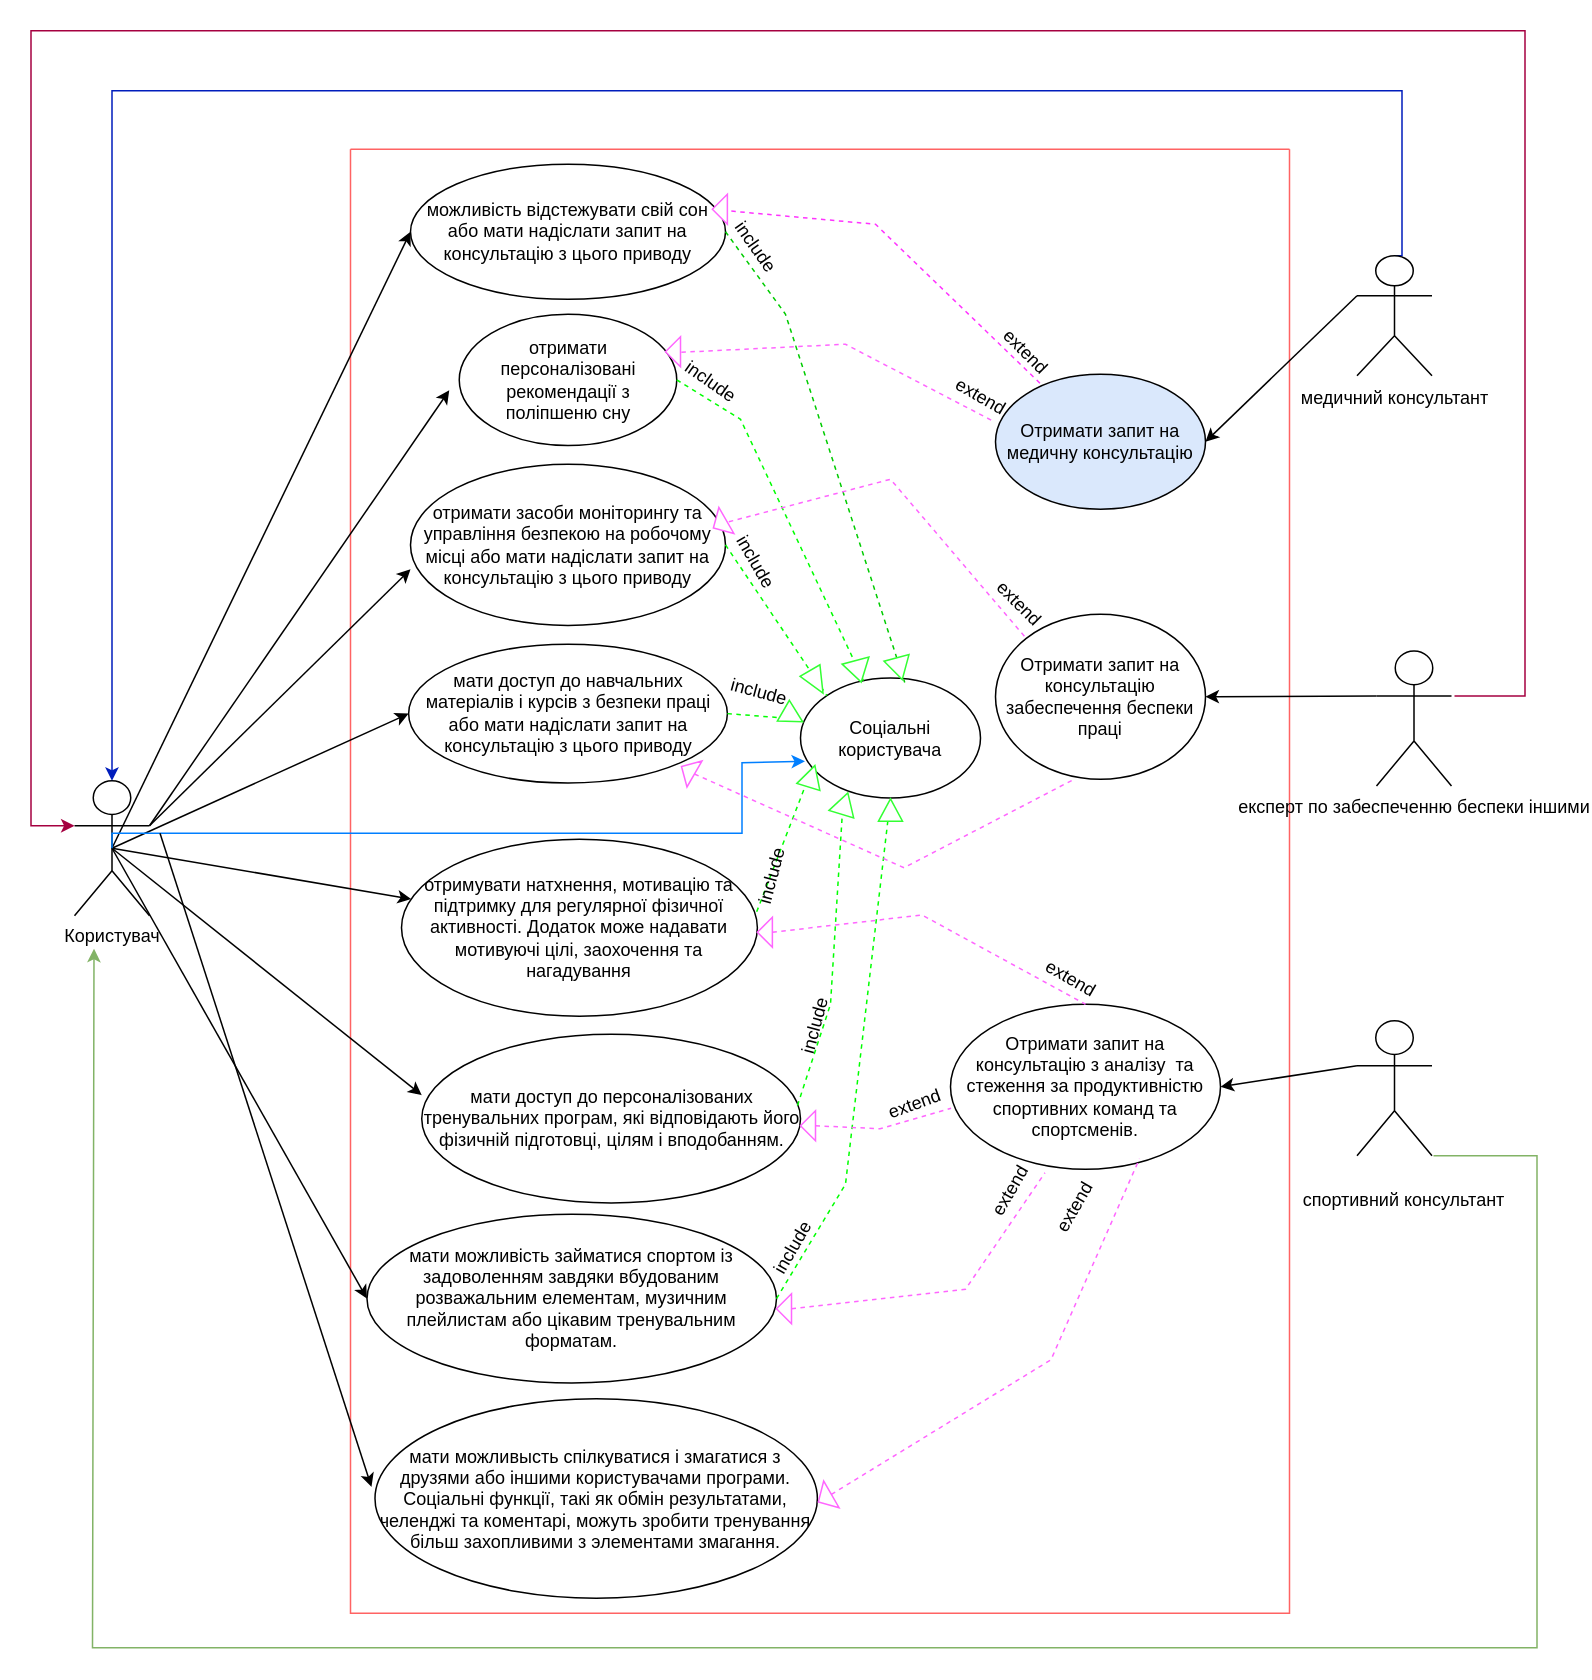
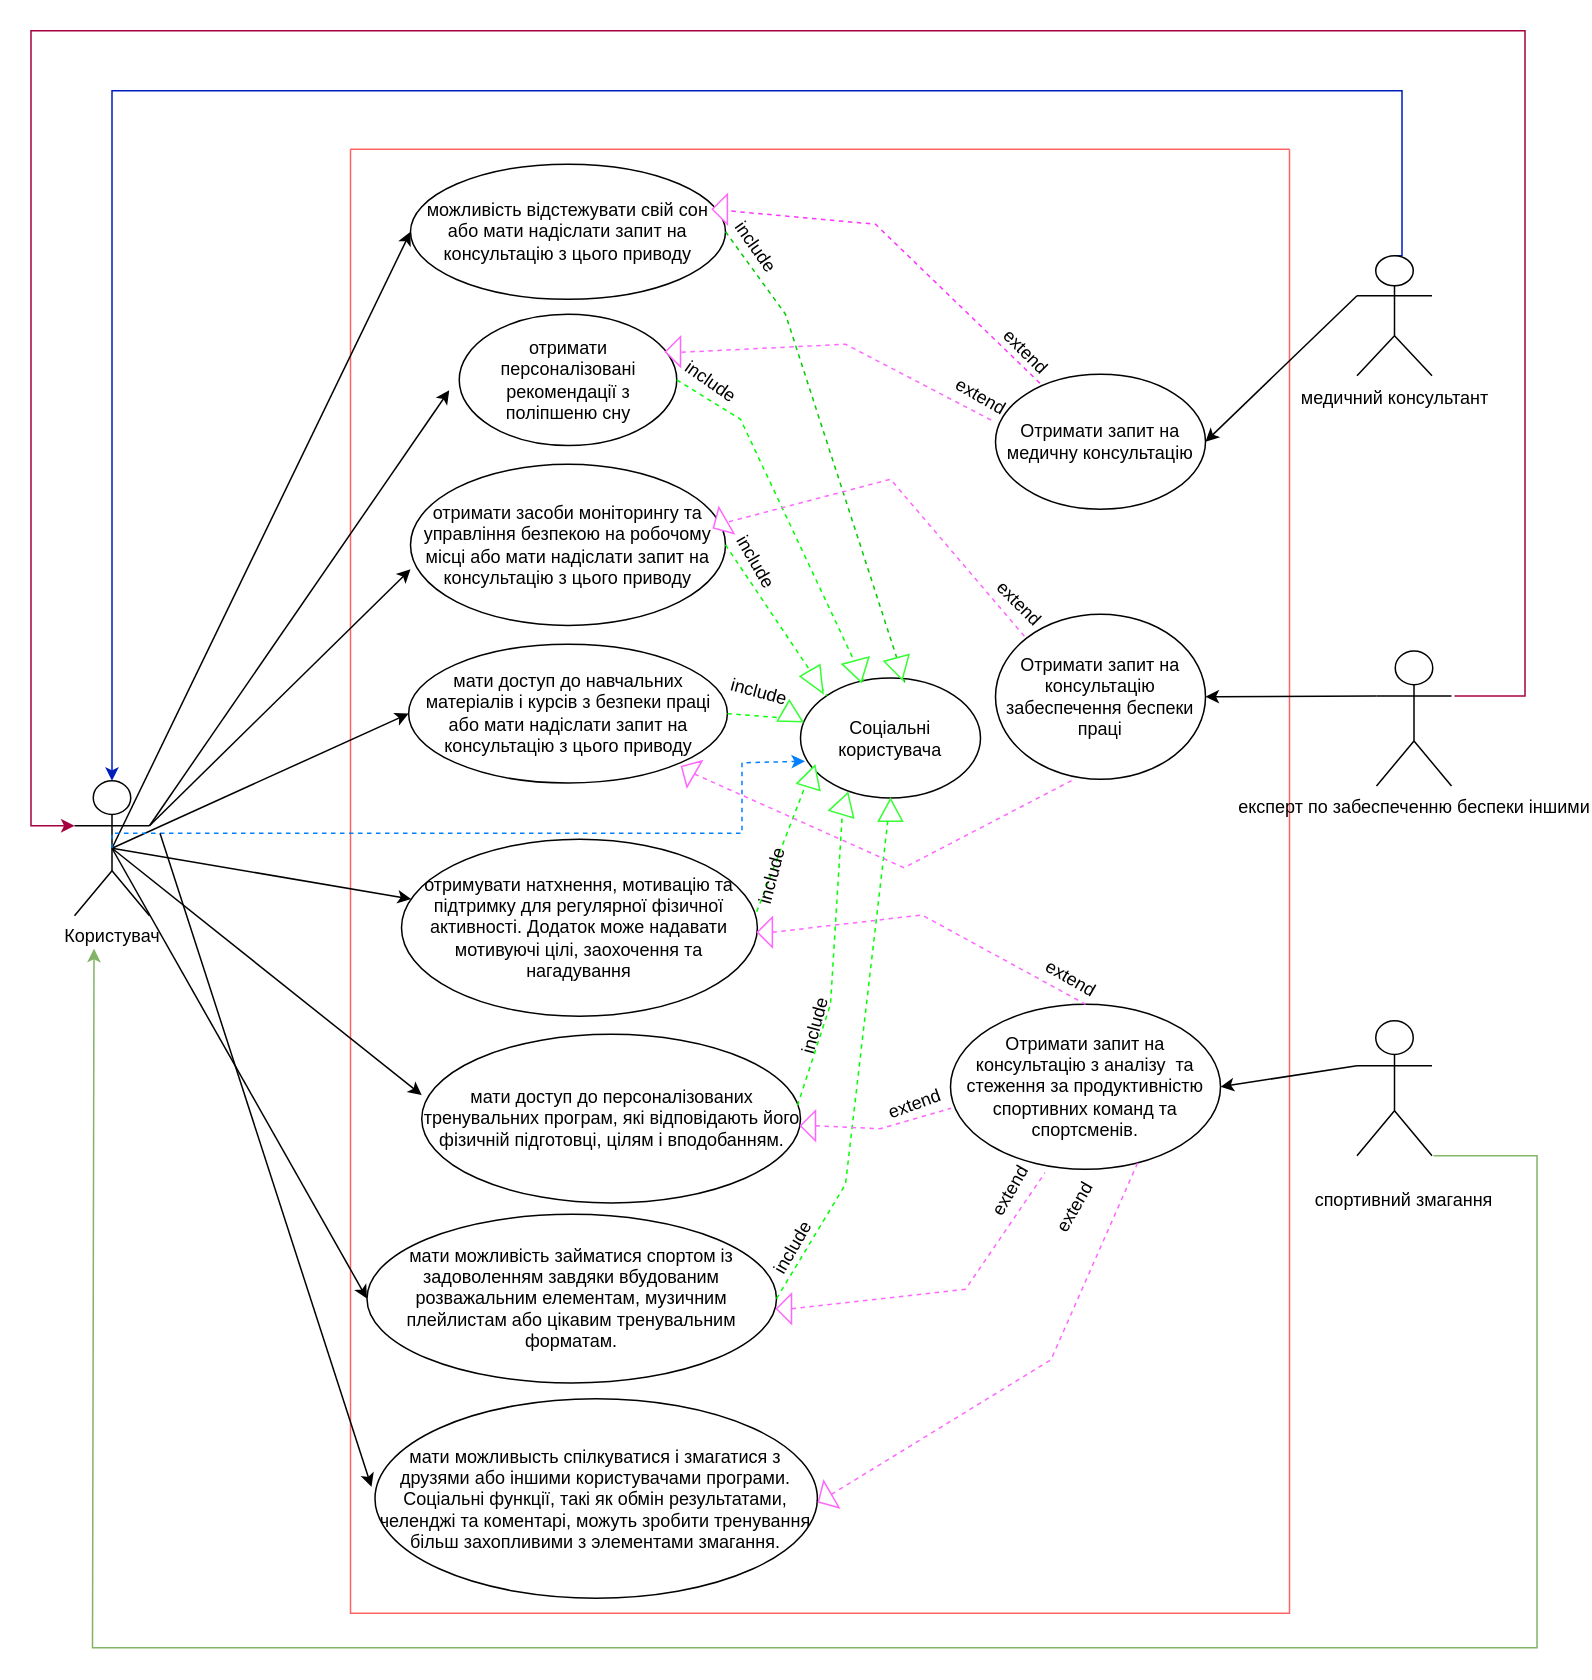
(1100, 442) -> (1100, 442)
(505, 833) -> (505, 833)
(1404, 1201) -> (1404, 1201)
